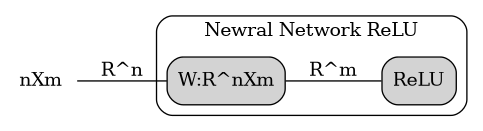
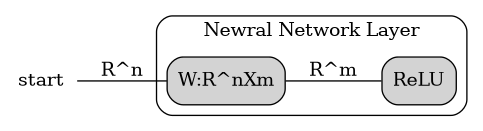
(312, 31) -> (312, 31)
(41, 81) -> (41, 81)
